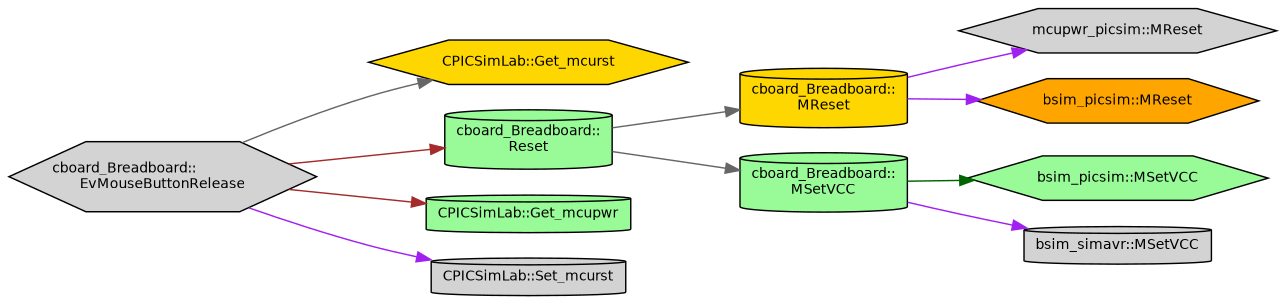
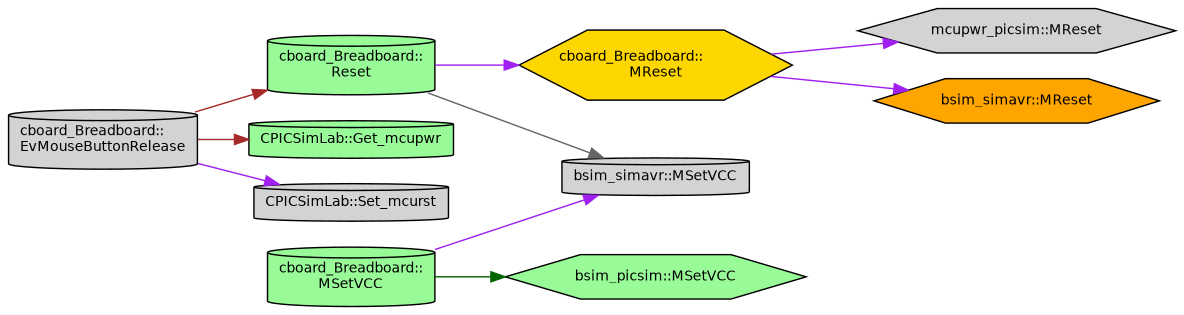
(528, 62) -> none
(824, 98) -> (656, 65)
(1118, 101) -> (1017, 101)
(669, 120) -> (469, 65)
(669, 160) -> (509, 123)
(163, 177) -> (103, 140)
